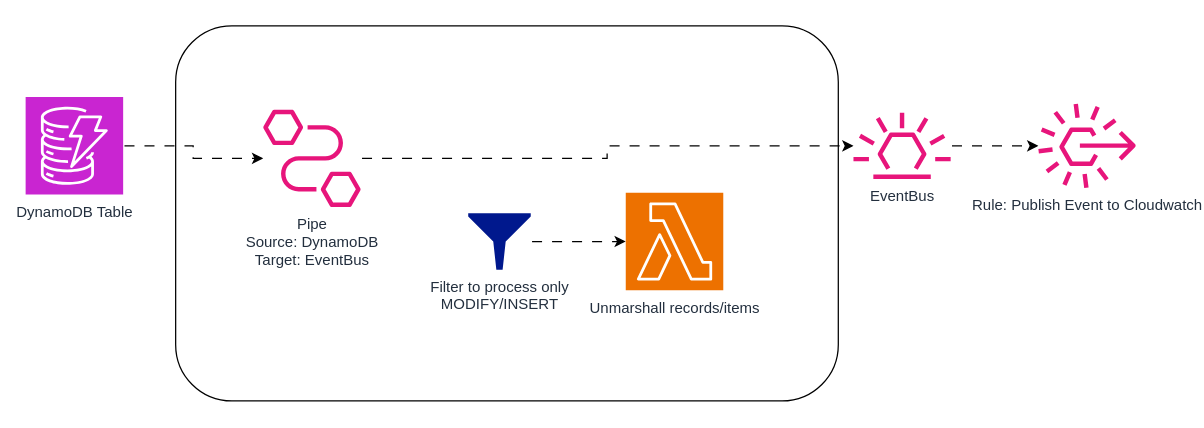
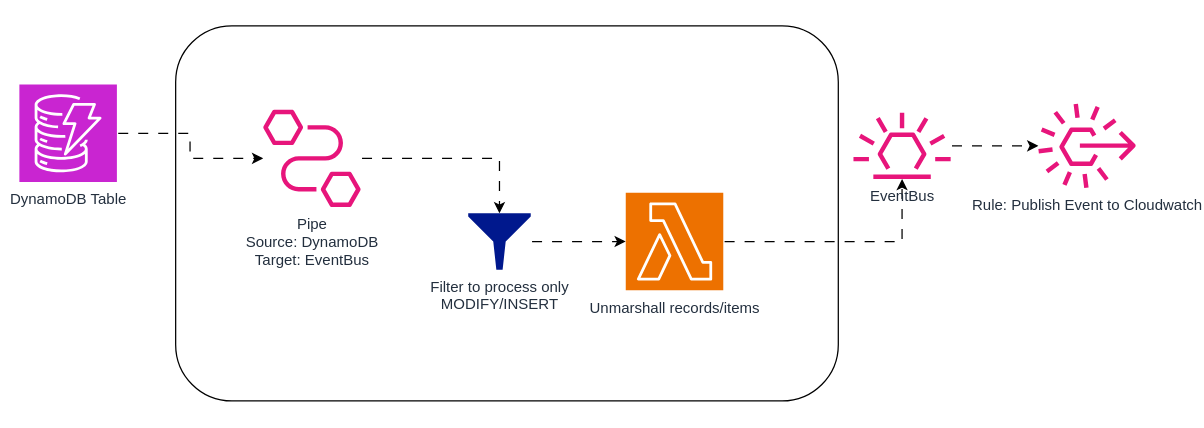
(74, 146) -> (68, 133)
(566, 158) -> (499, 182)
none -> (830, 241)
